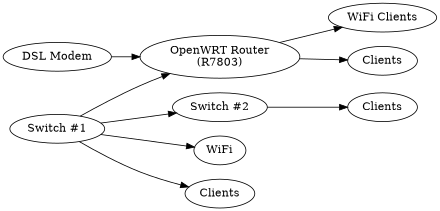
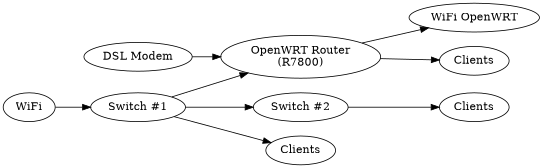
(383, 18) -> (474, 18)
(220, 57) -> (301, 57)
(144, 140) -> (69, 107)
